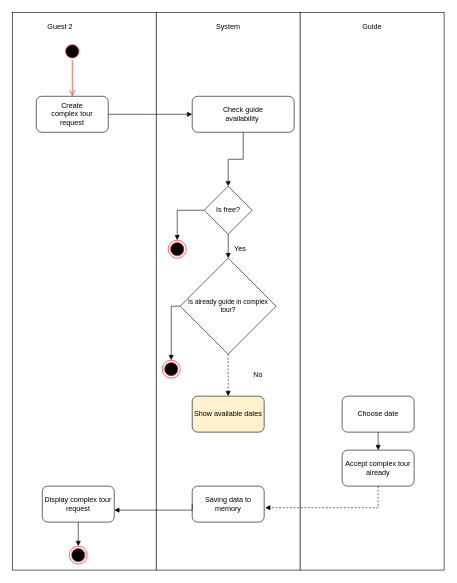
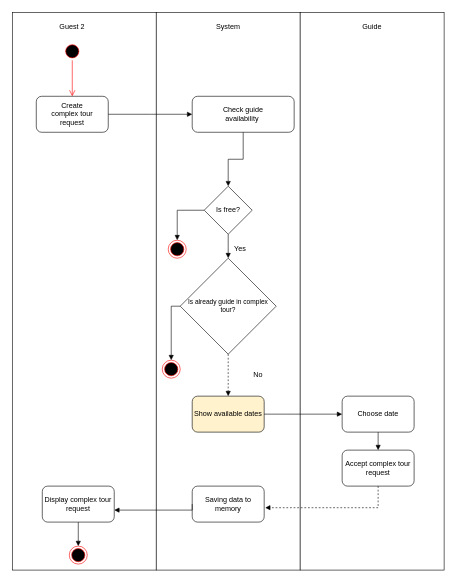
(60, 27) -> (72, 27)
none -> (336, 414)
(378, 468) -> (378, 468)
